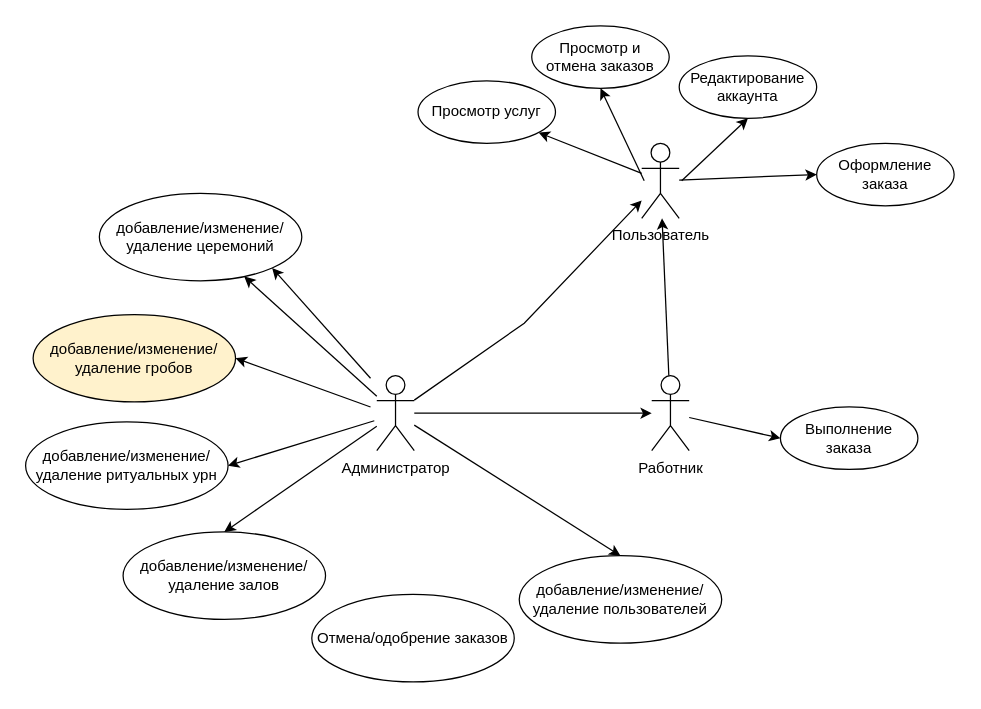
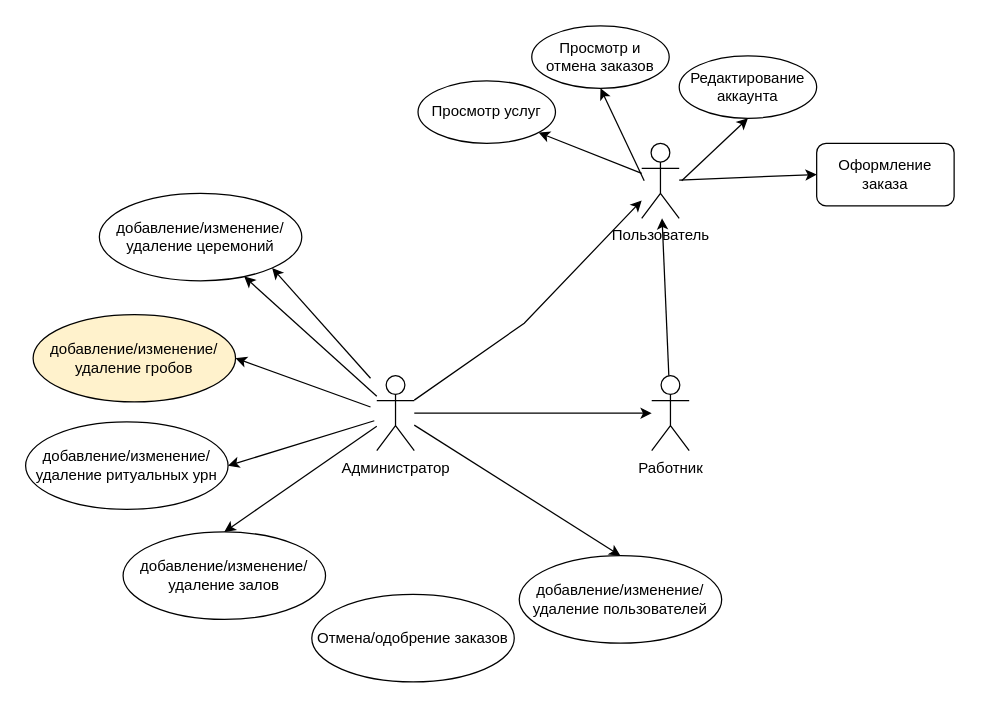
(886, 174) -> (886, 174)
(731, 427) -> none
(849, 438) -> none
